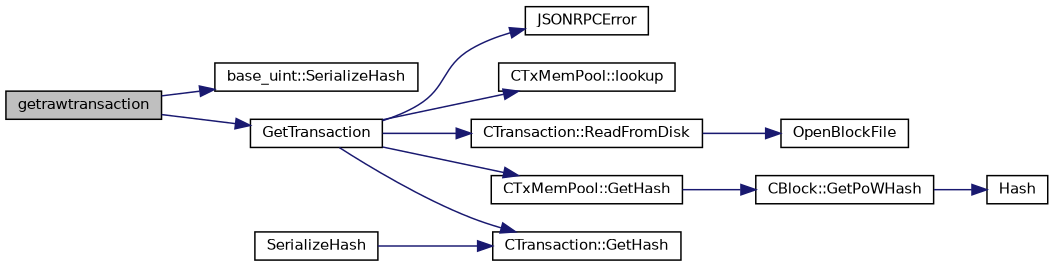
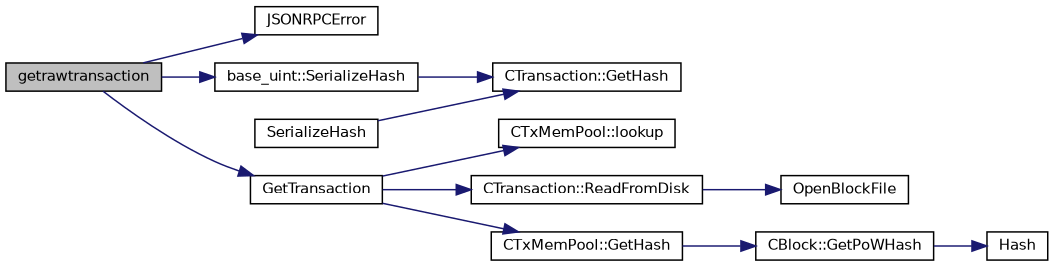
(445, 75) -> (193, 51)
(418, 193) -> (448, 77)
